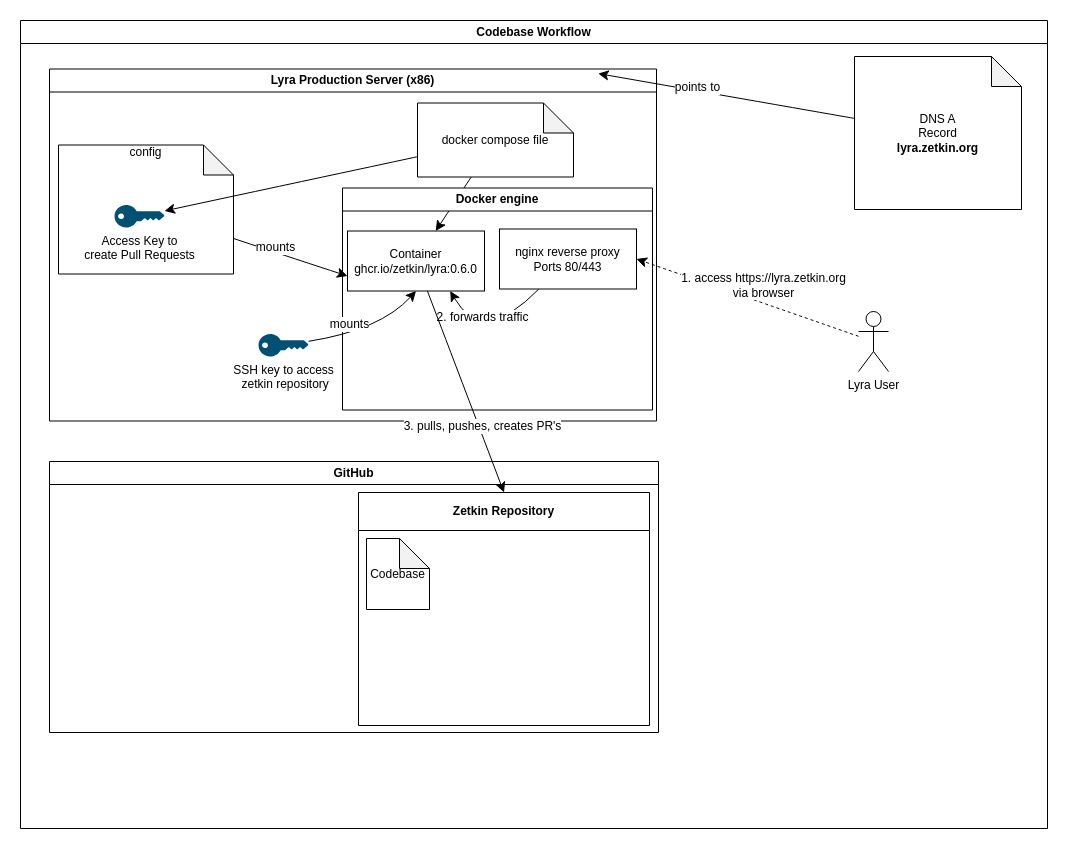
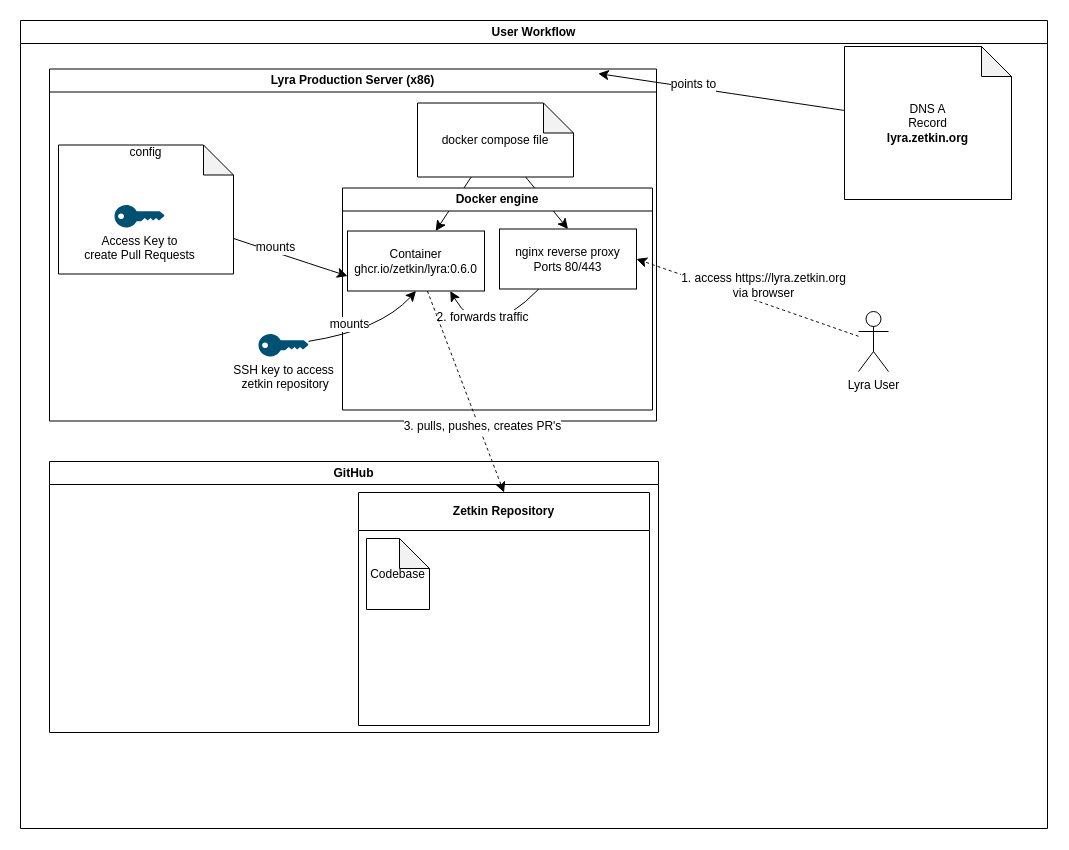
(534, 33) -> (534, 33)
(938, 133) -> (928, 123)
(294, 183) -> (558, 217)
(452, 356) -> (452, 356)
